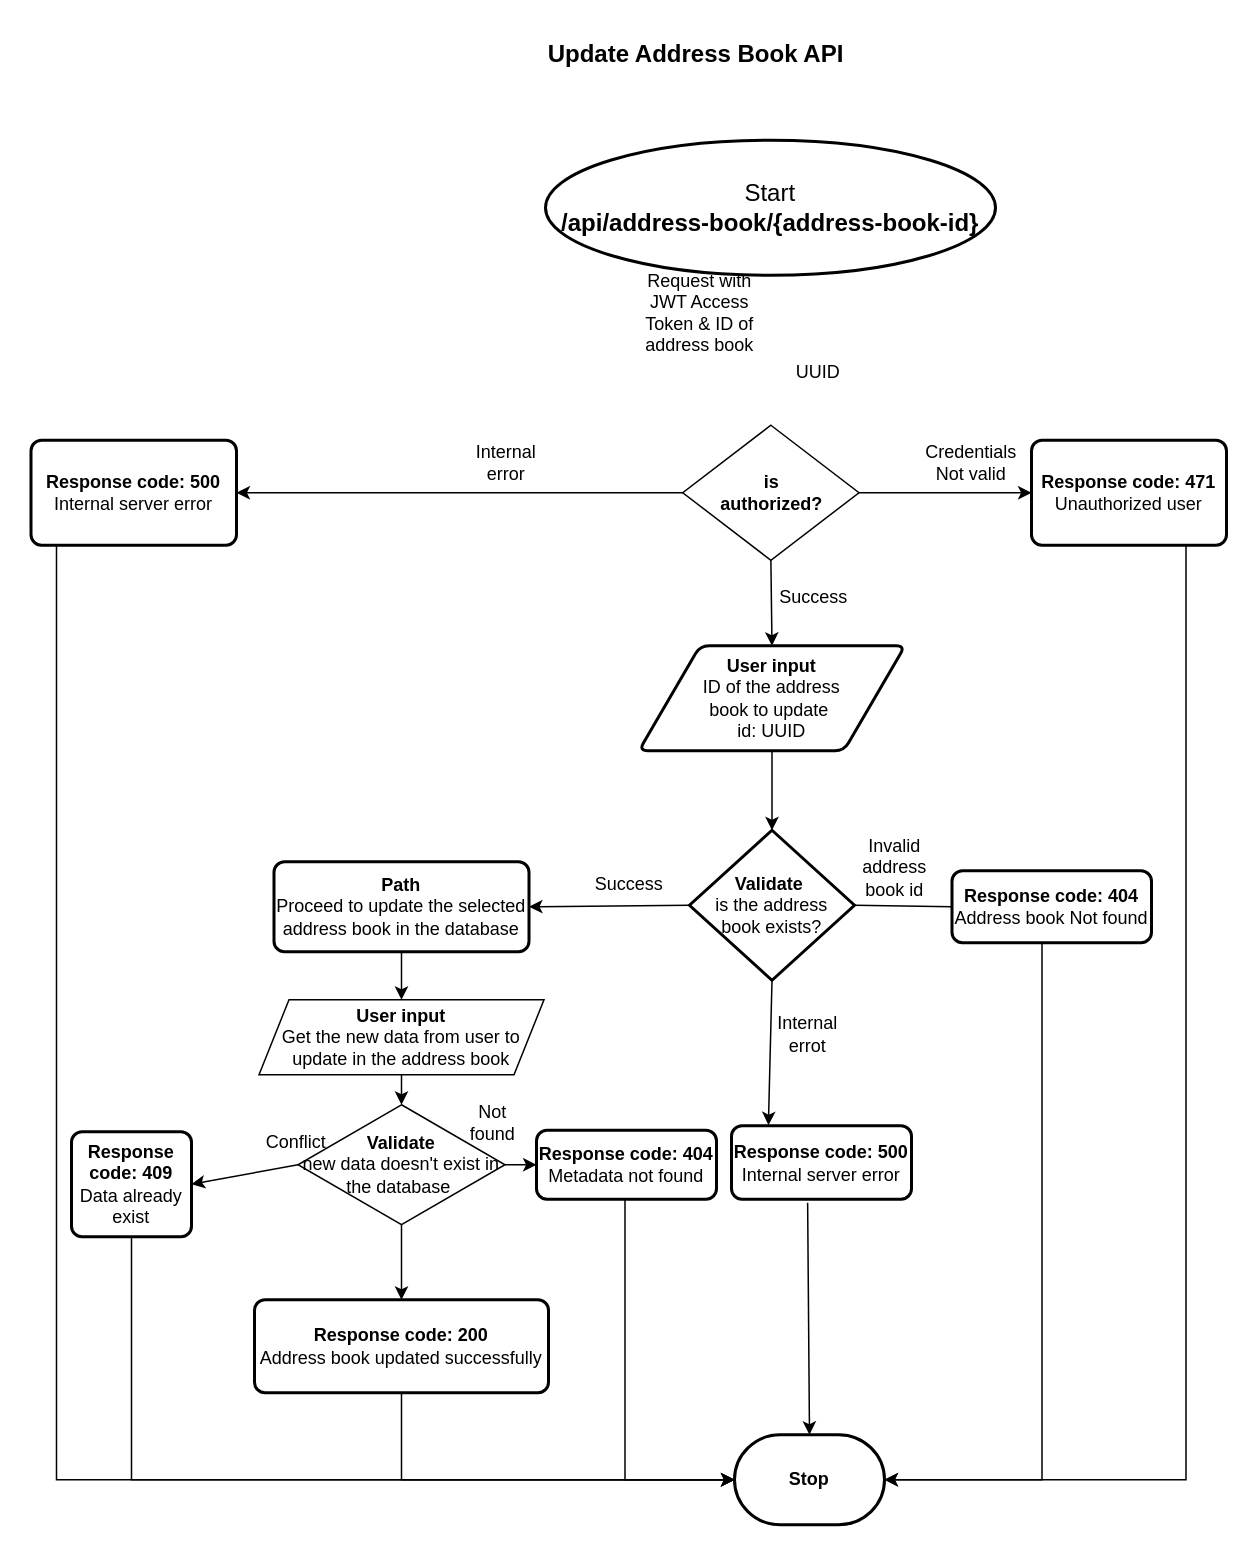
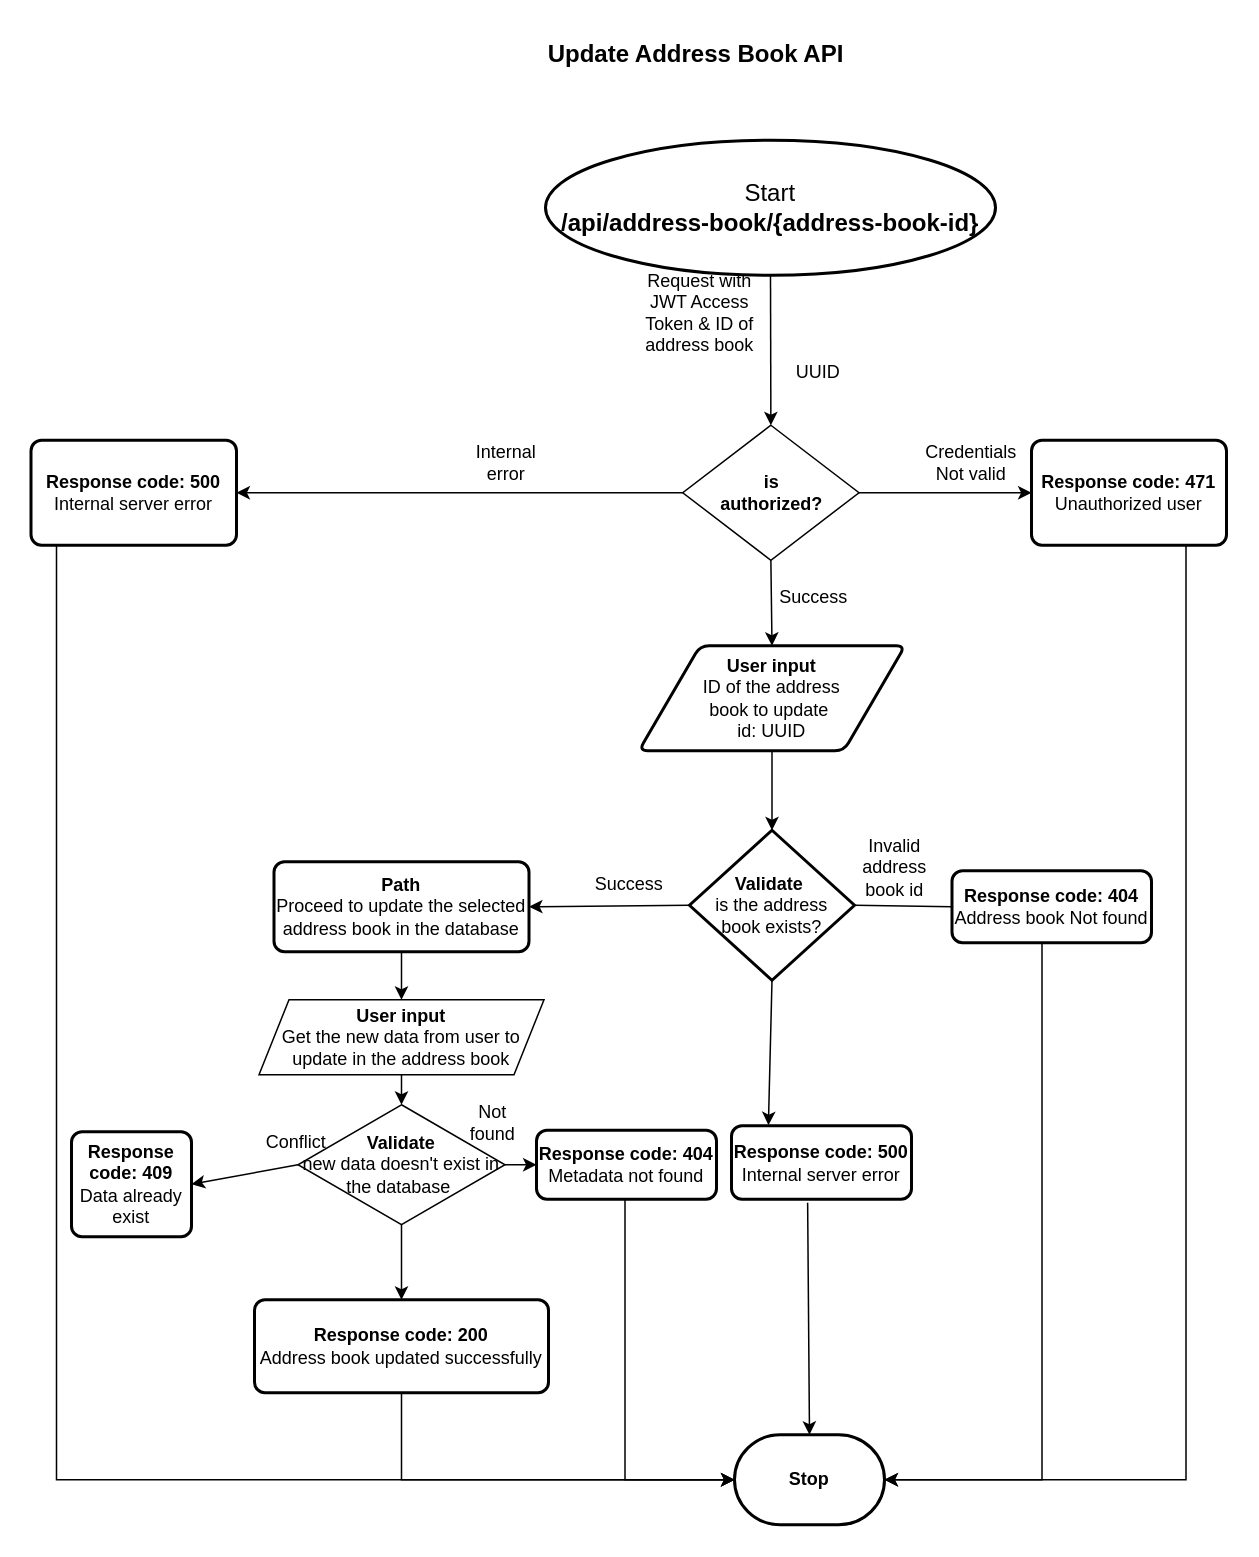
none -> (770, 345)
(808, 1034) -> none
(131, 1357) -> none
